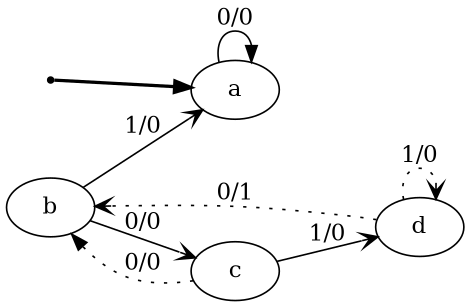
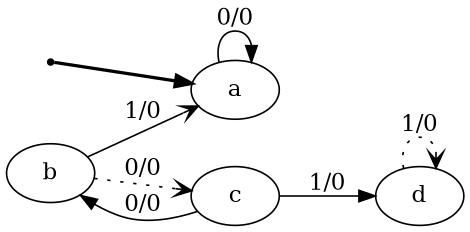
(244, 207) -> none
(135, 236) -> (135, 184)
(319, 251) -> (319, 196)
(133, 279) -> (145, 220)
